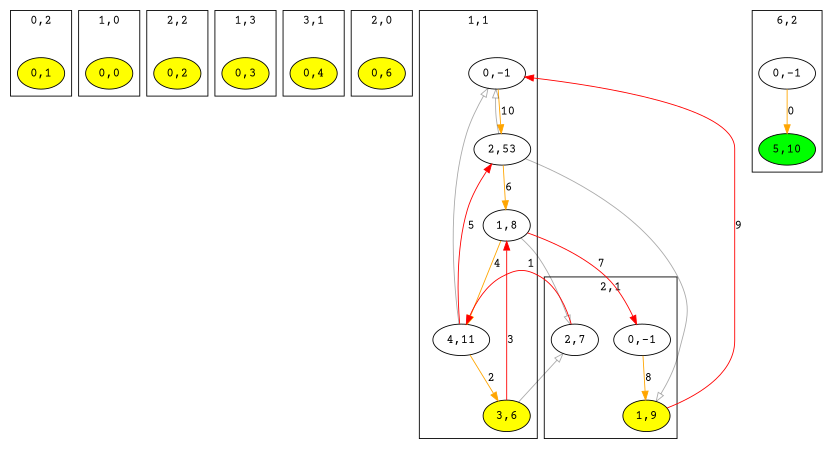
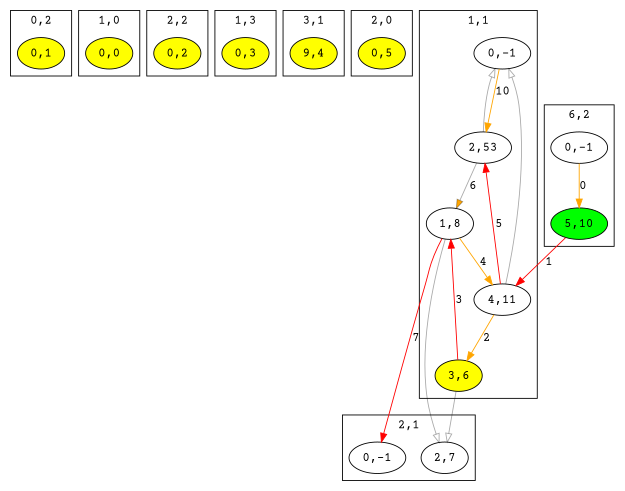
(314, 73) -> (314, 53)
(382, 73) -> (382, 53)
(504, 183) -> (468, 182)
(524, 271) -> (544, 259)
(646, 416) -> none
